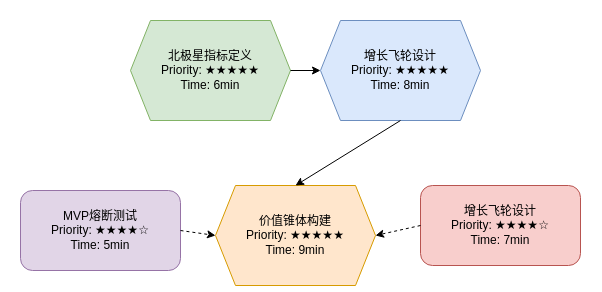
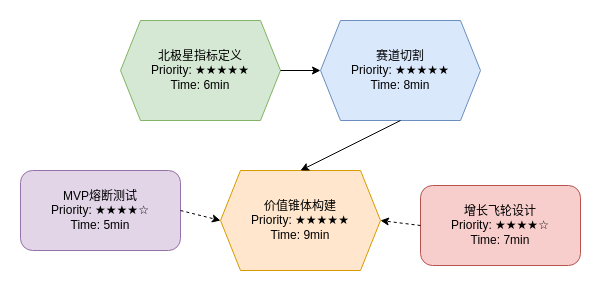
(211, 71) -> (201, 71)
(401, 71) -> (401, 71)
(101, 231) -> (101, 211)
(296, 236) -> (301, 221)
